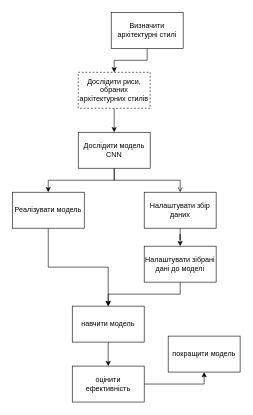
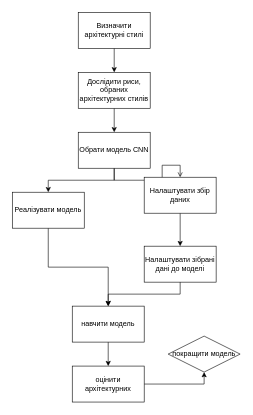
(147, 30) -> (114, 30)
(114, 90) -> (114, 90)
(114, 150) -> (114, 150)
(180, 210) -> (180, 195)
(204, 354) -> (204, 354)
(108, 384) -> (108, 384)
